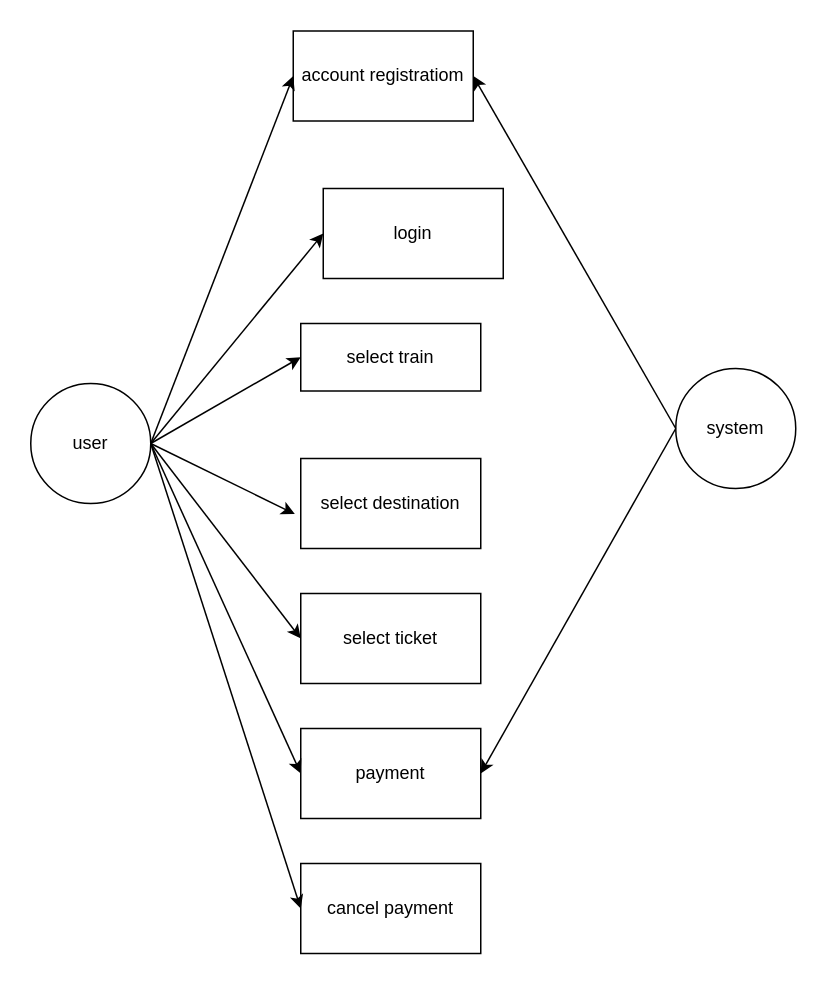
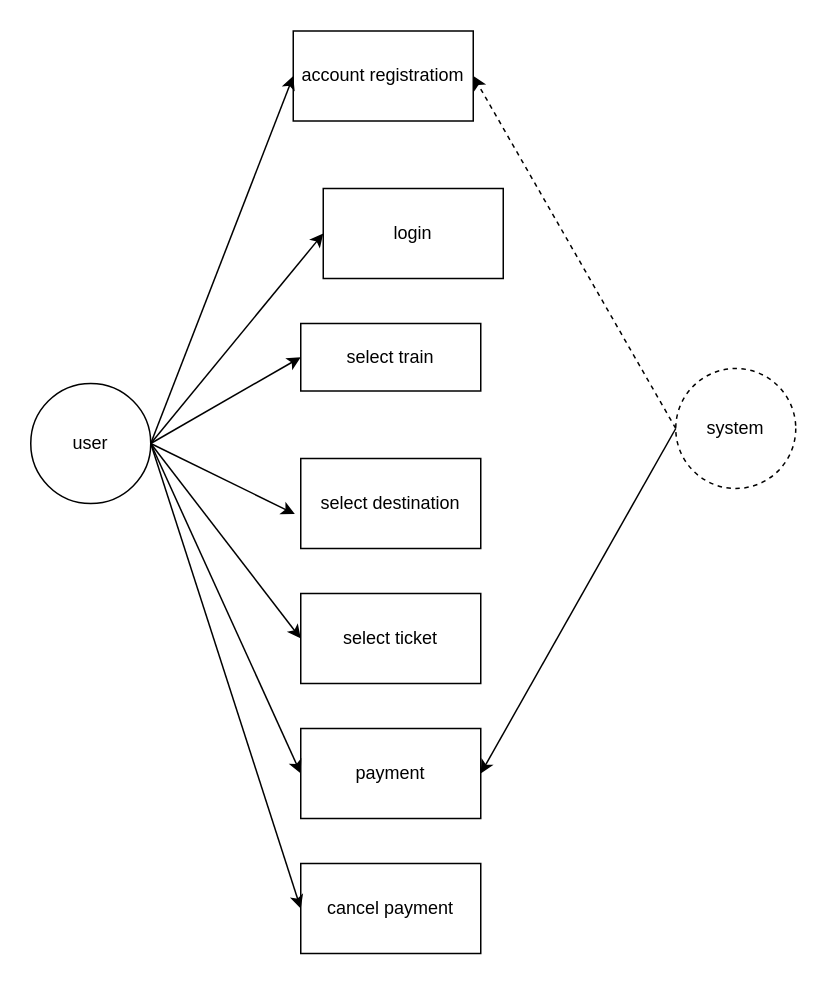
(577, 256) -> (577, 256)
(736, 428) -> (736, 428)
